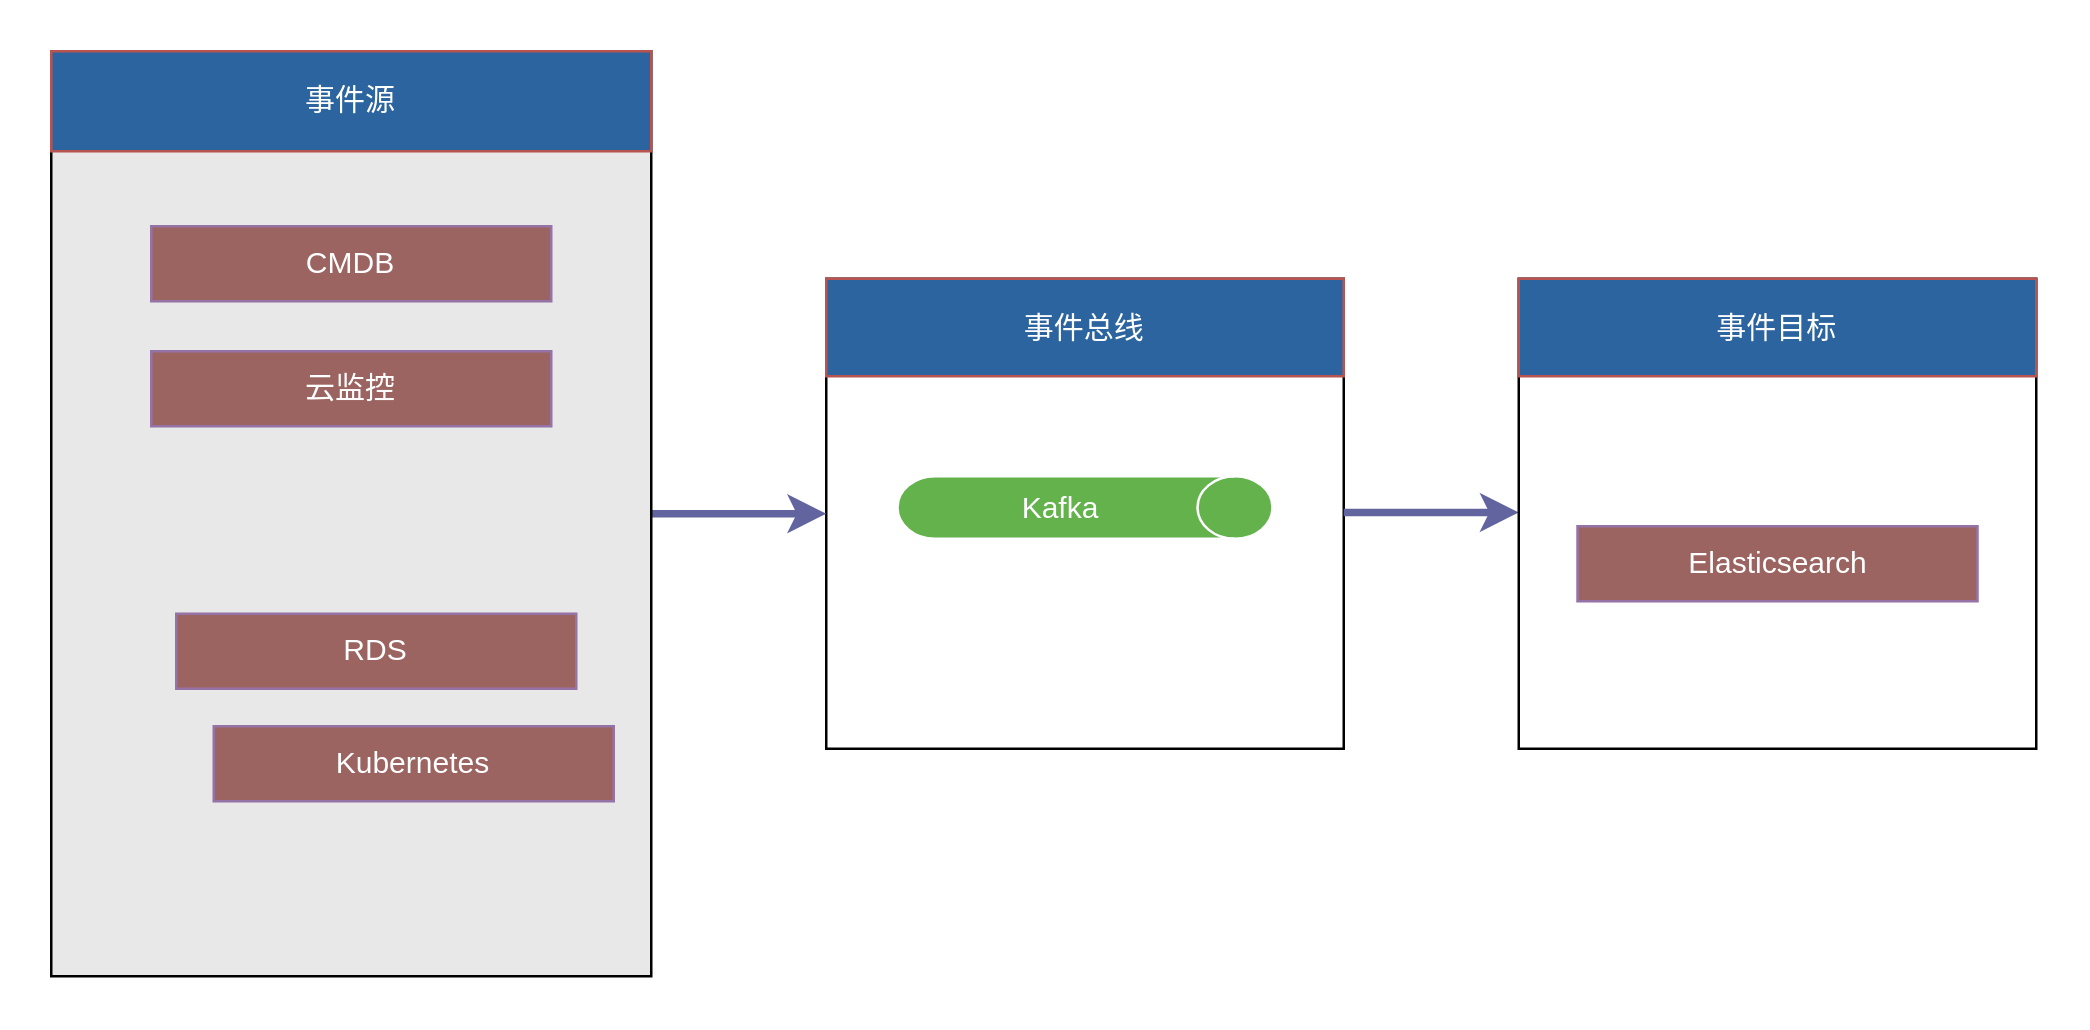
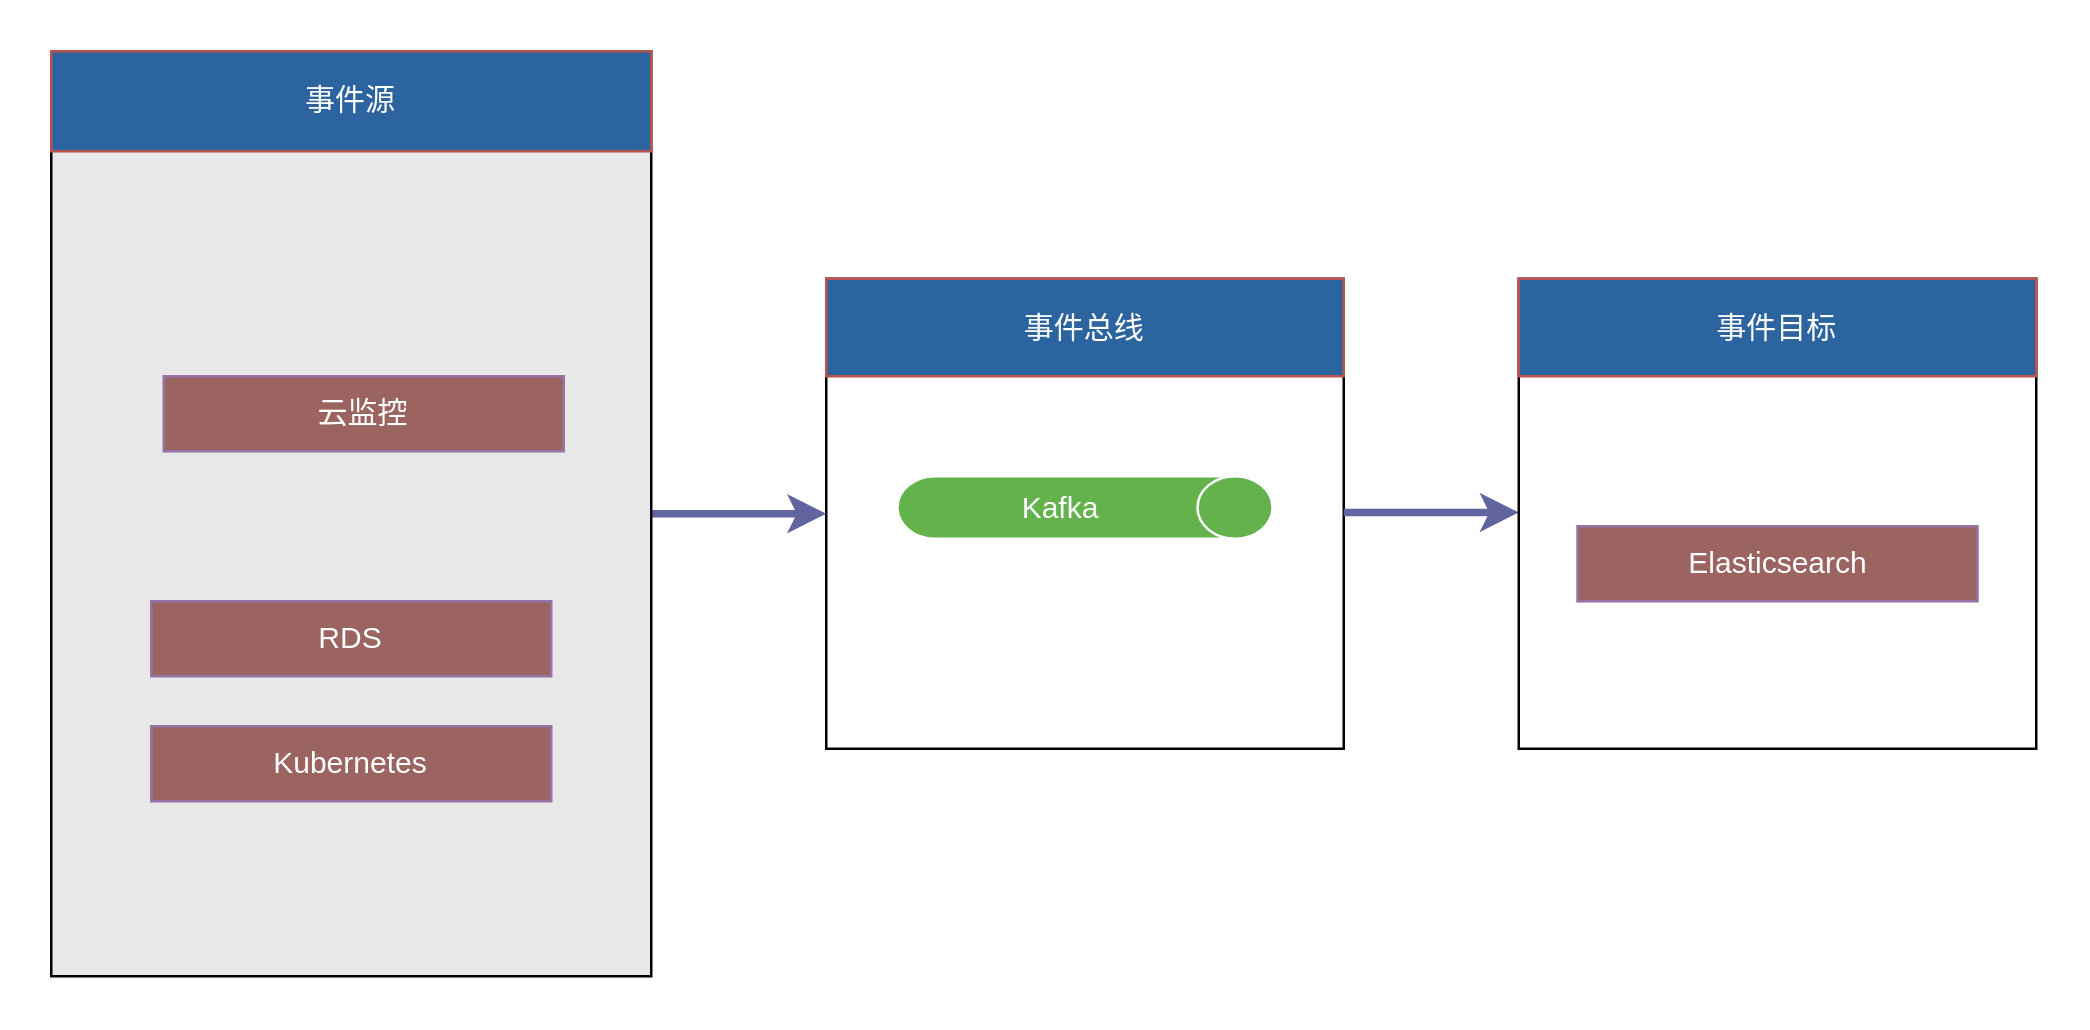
(351, 264) -> none
(351, 389) -> (364, 414)
(376, 651) -> (351, 639)
(414, 764) -> (351, 764)
